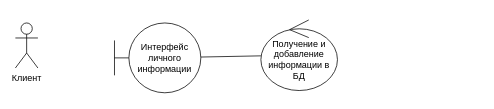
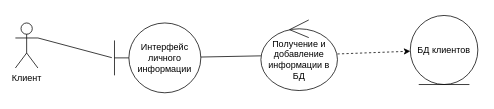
none -> (75, 48)
none -> (444, 50)
none -> (349, 53)
